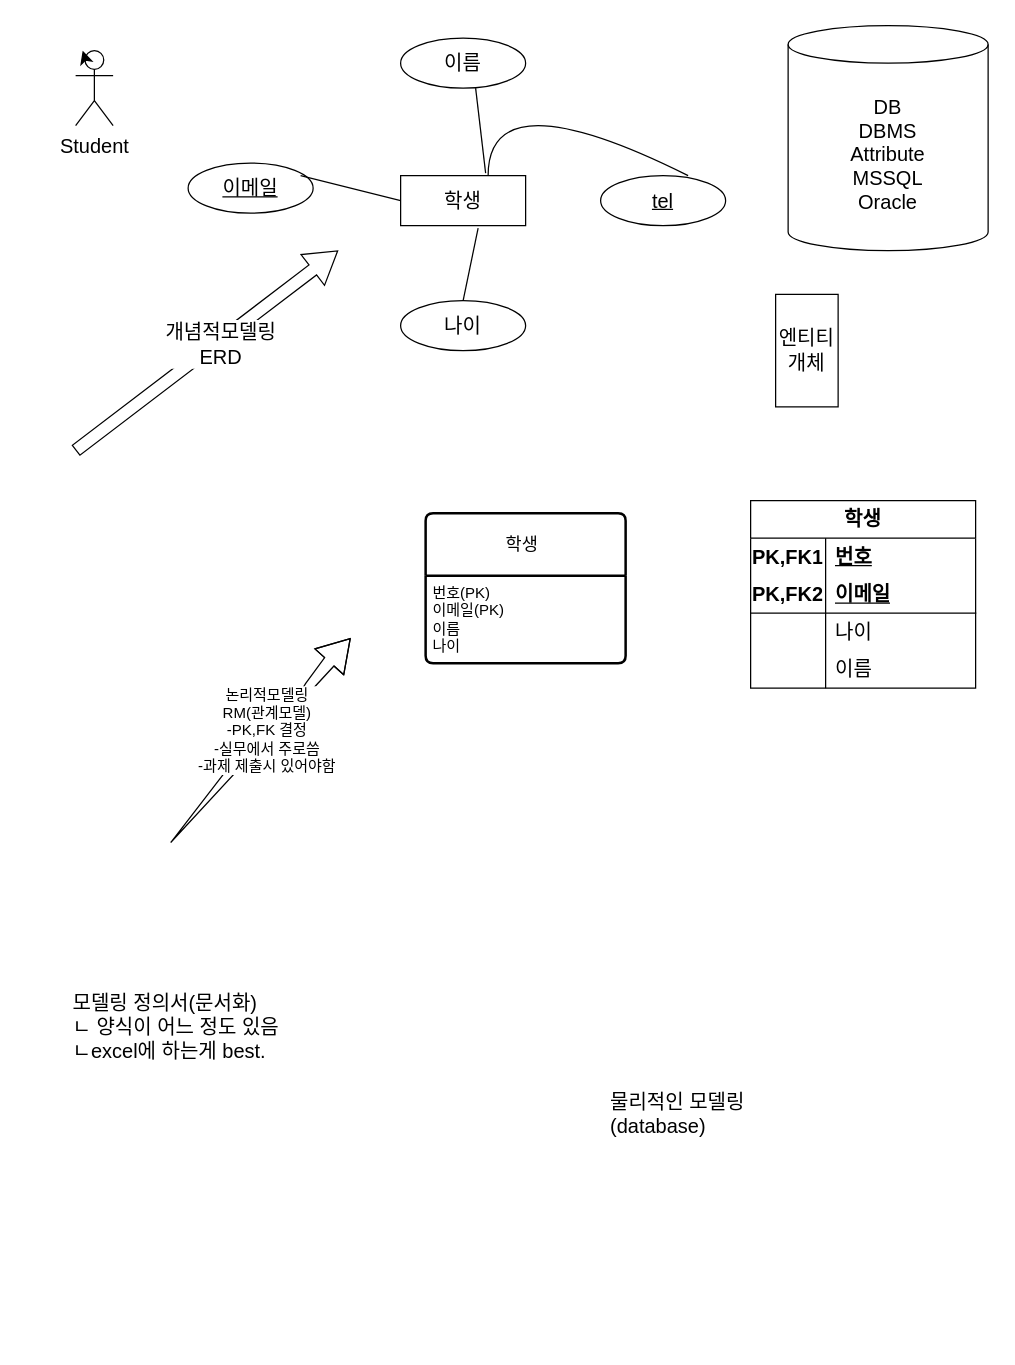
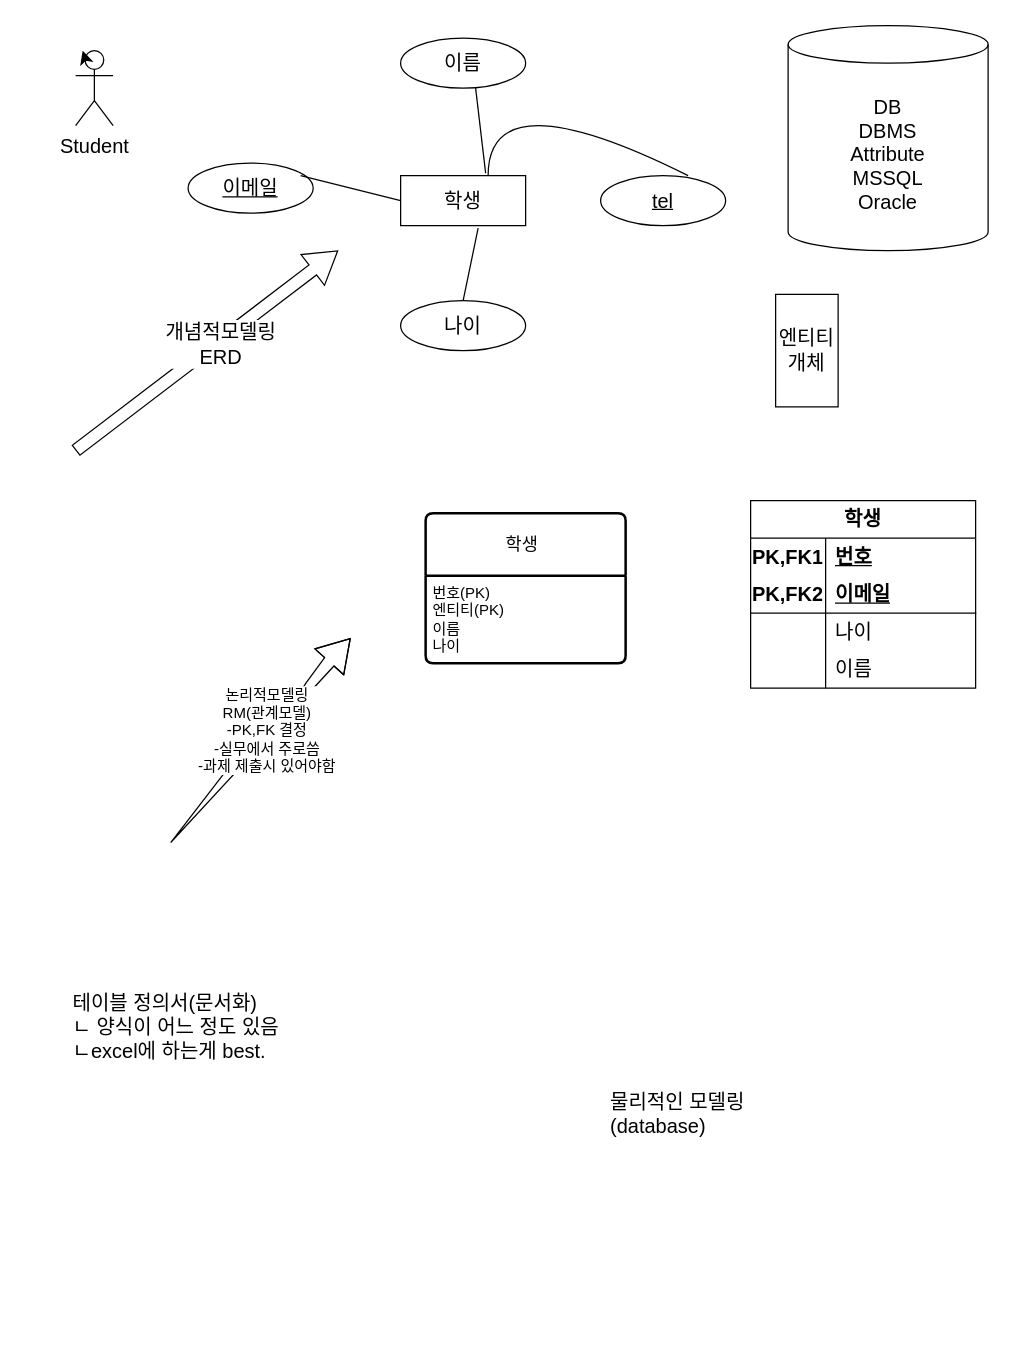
(472, 620) -> (472, 620)
(177, 1003) -> (177, 1003)
